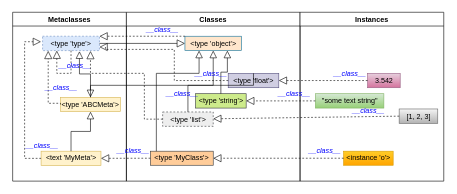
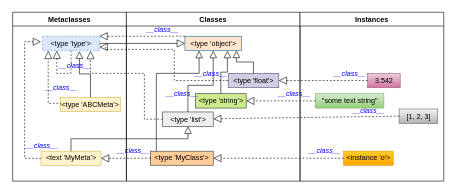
(138, 86) -> (254, 66)
(188, 119) -> (188, 119)
(82, 132) -> (131, 139)
